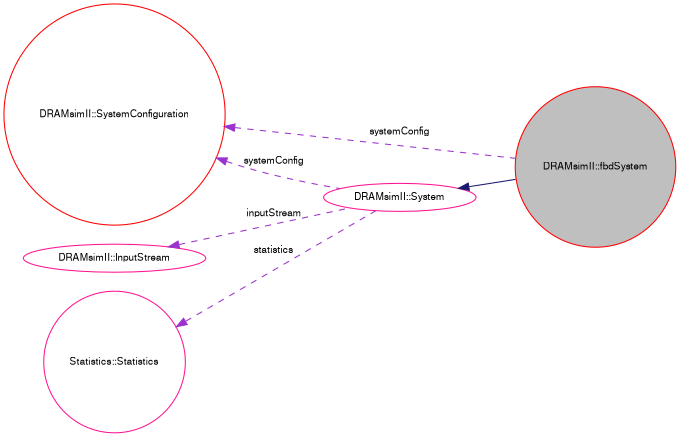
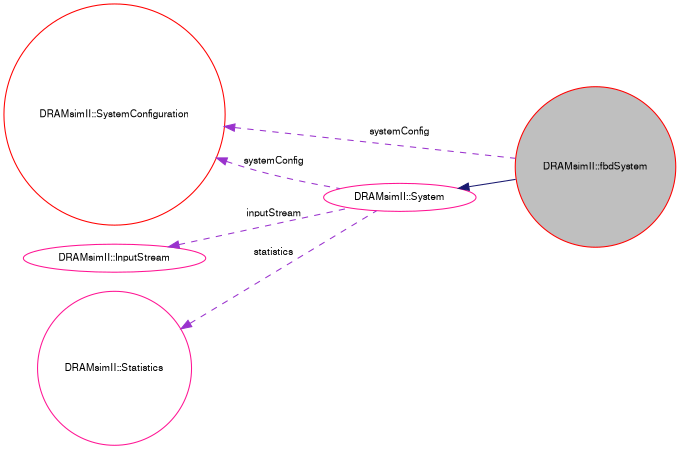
(115, 362) -> (115, 368)
